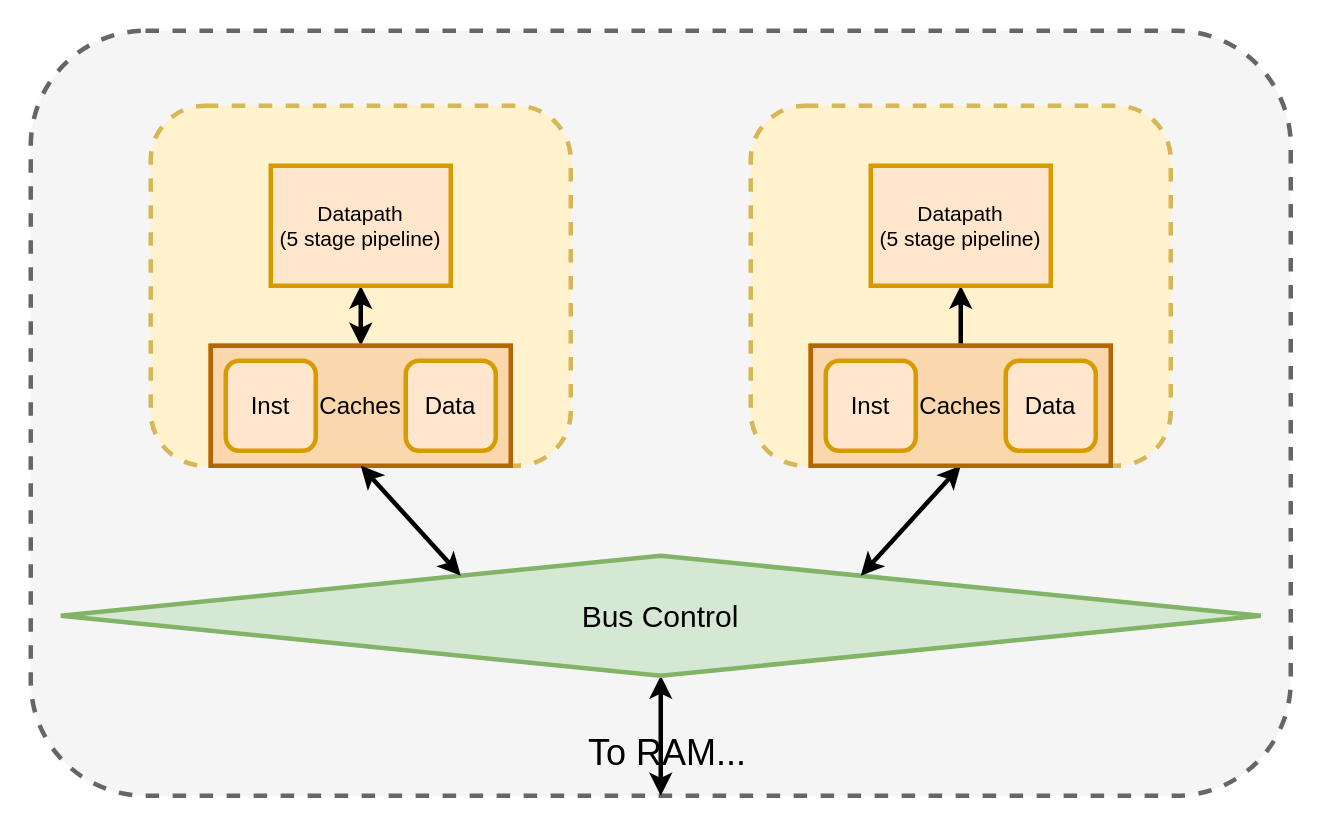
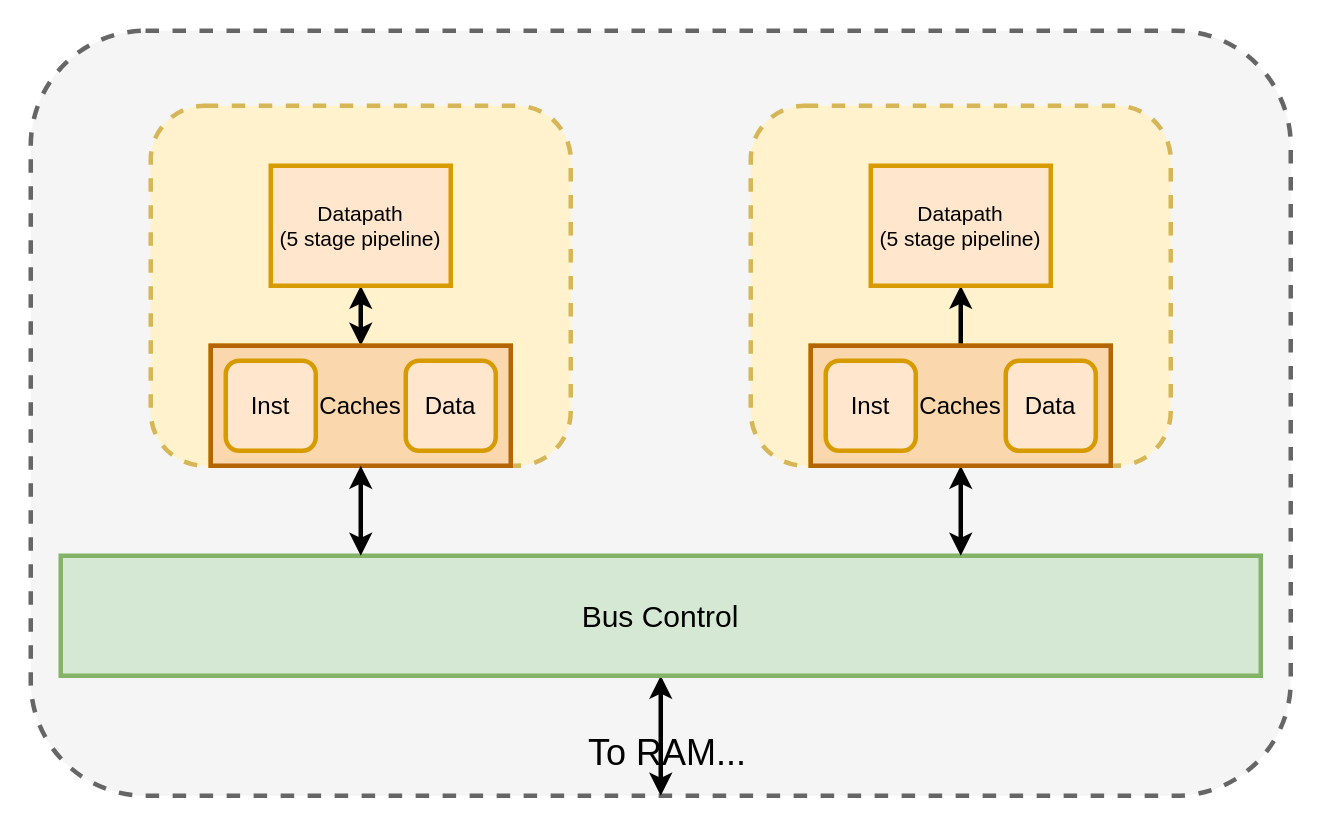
(661, 616) -> (661, 616)
